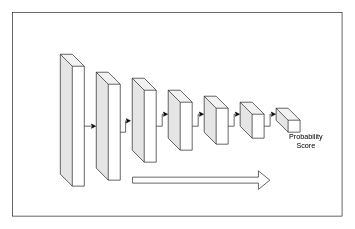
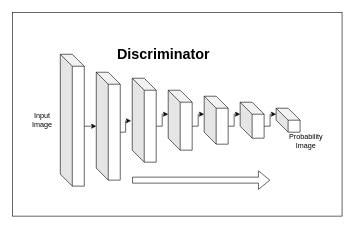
none -> (165, 57)
none -> (42, 120)
(306, 141) -> (306, 141)
